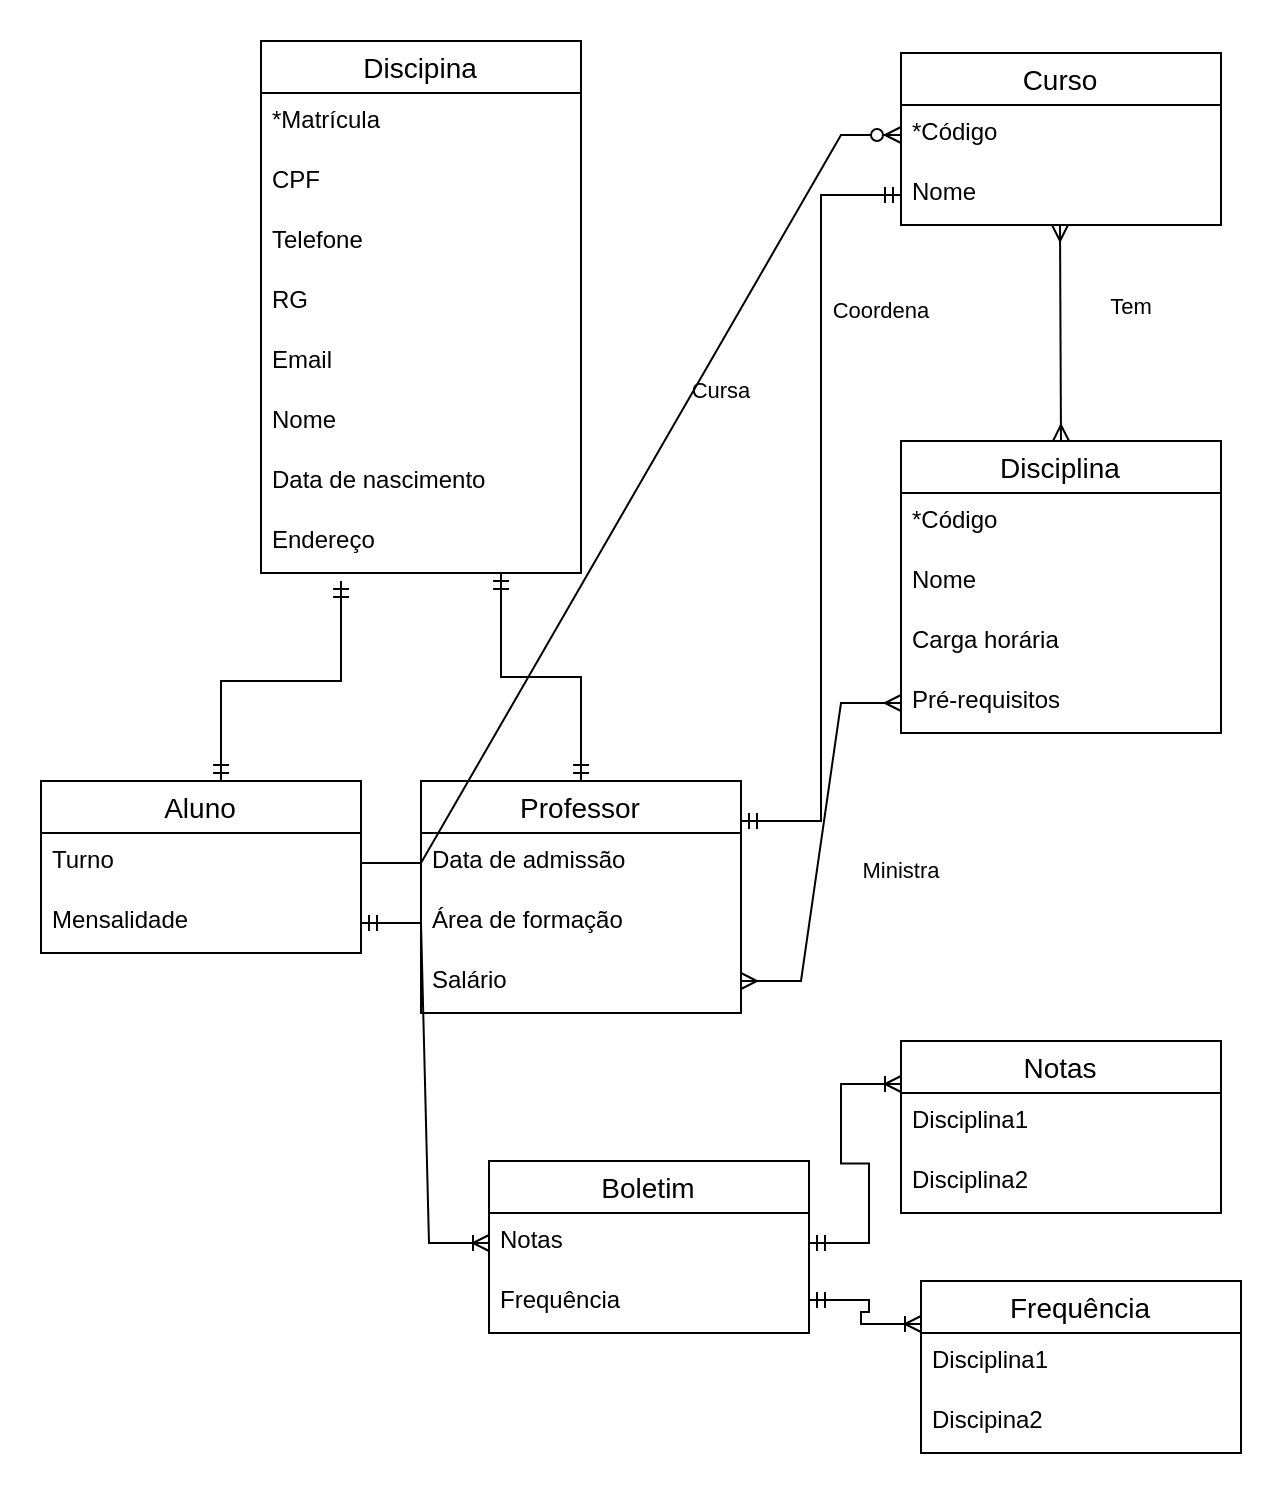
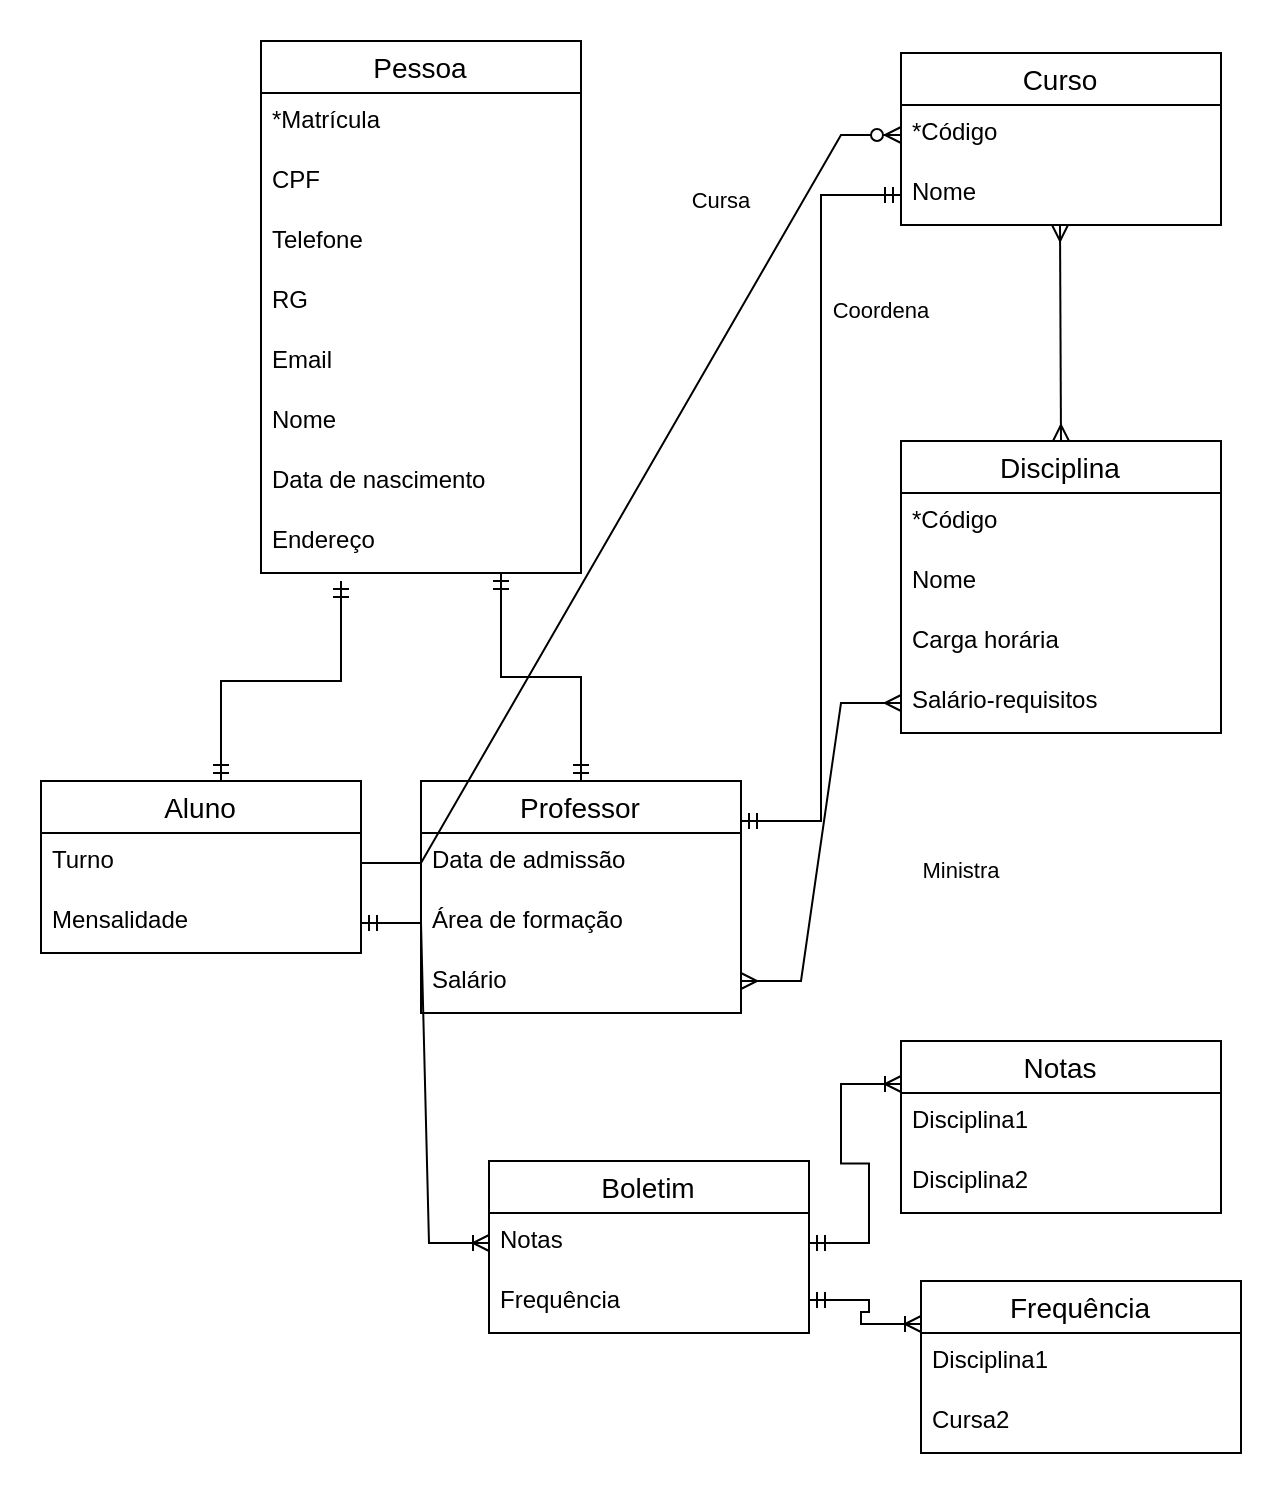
(420, 69) -> (420, 69)
(1131, 307) -> none
(721, 391) -> (721, 201)
(1000, 700) -> (1020, 700)
(901, 871) -> (961, 871)
(990, 1420) -> (972, 1420)
